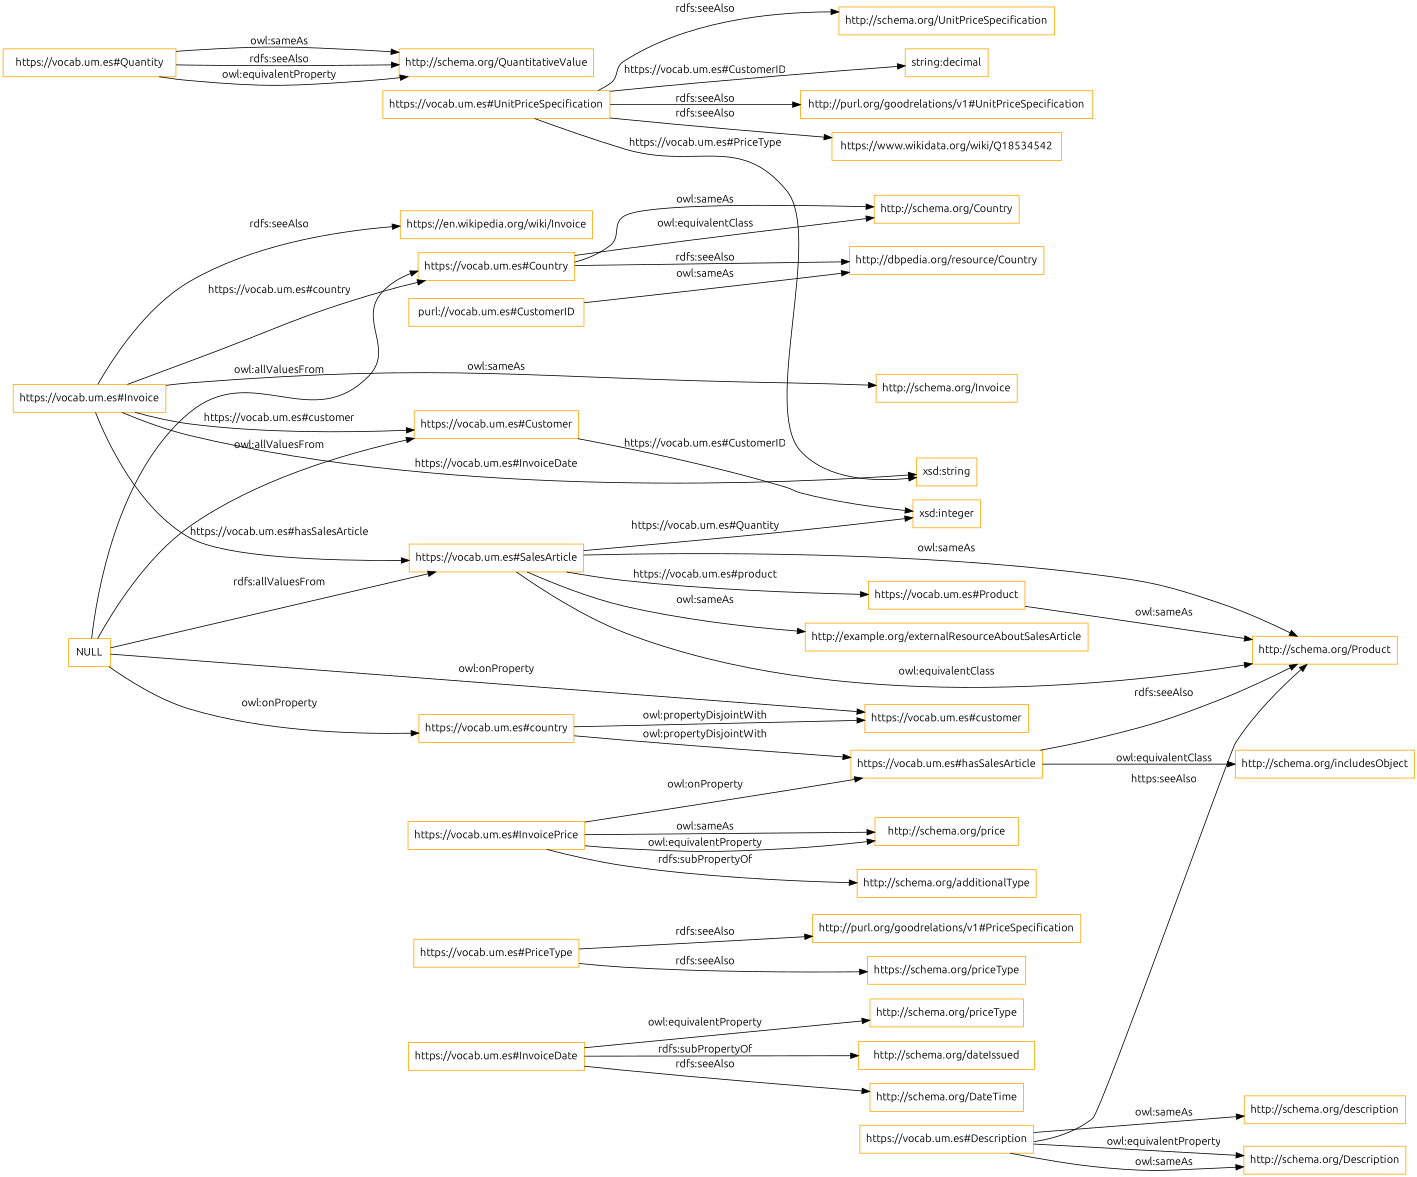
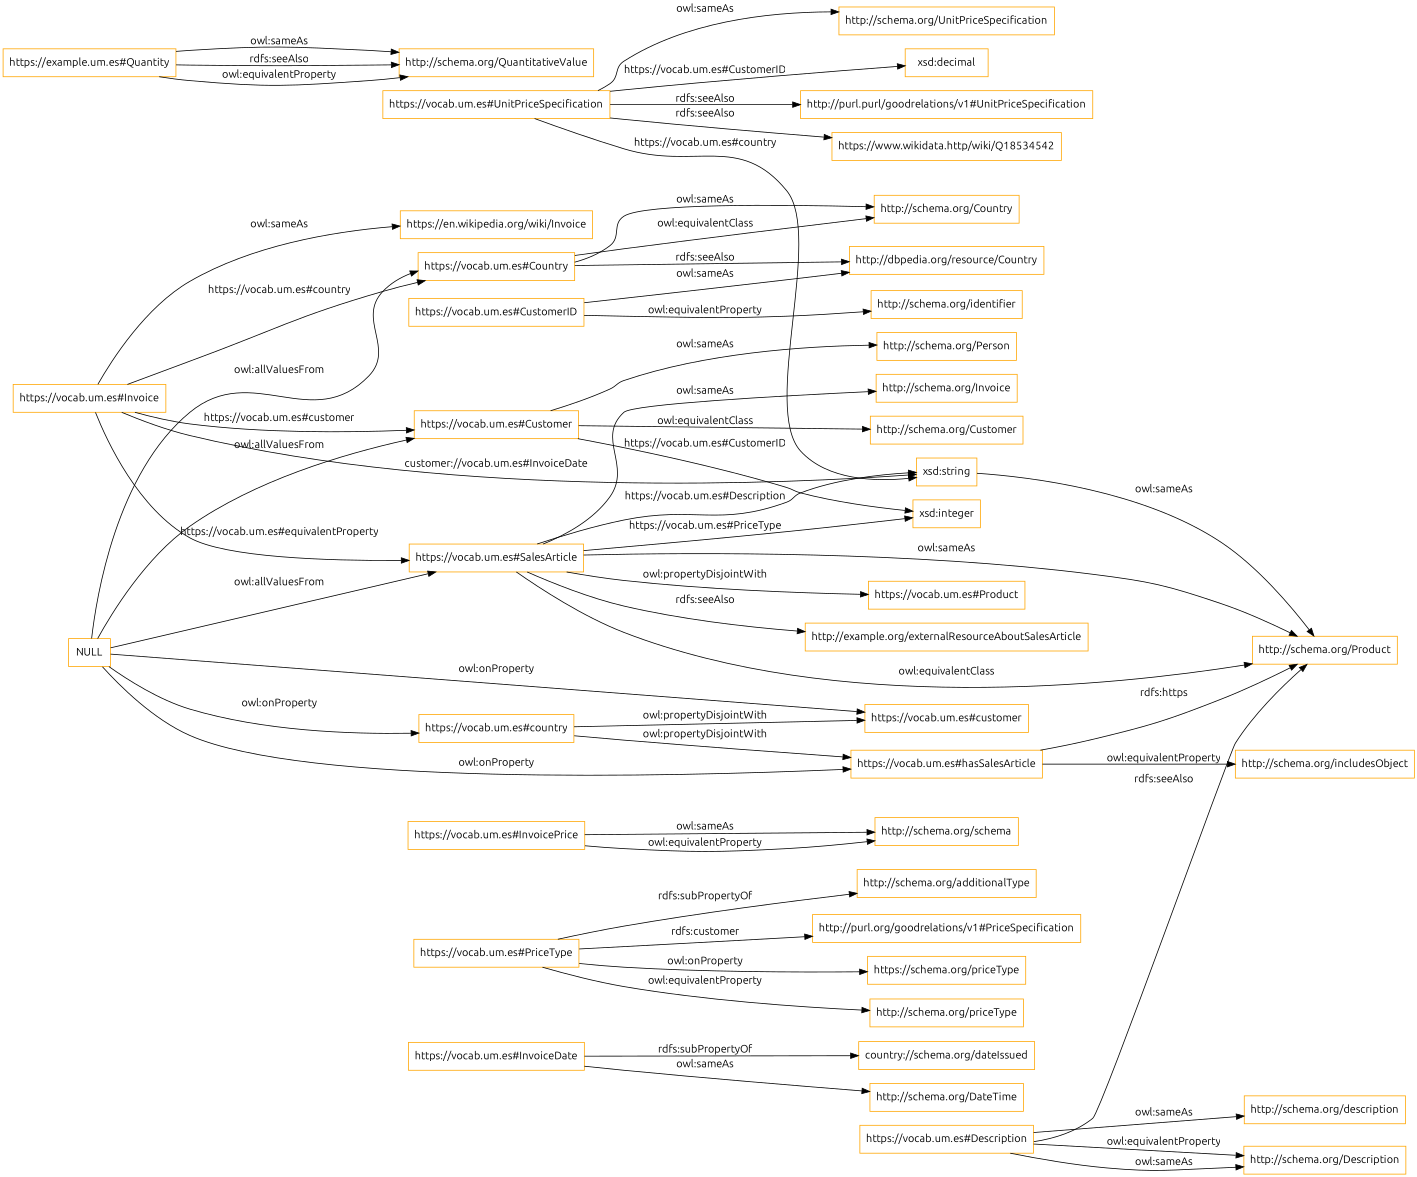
(705, 9) -> (705, 9)
(90, 63) -> (90, 63)
(947, 63) -> (947, 63)
(947, 105) -> (947, 105)
(705, 143) -> (705, 143)
(947, 146) -> (947, 146)
(279, 224) -> (279, 224)
none -> (947, 305)
(496, 312) -> (496, 312)
none -> (947, 346)
(517, 374) -> (660, 406)
none -> (947, 430)
(496, 464) -> (496, 464)
none -> (724, 515)
(705, 526) -> (705, 526)
(279, 532) -> (279, 532)
(705, 575) -> (705, 575)
(279, 582) -> (279, 582)
(705, 600) -> (705, 600)
(1135, 622) -> (1163, 512)
(1164, 693) -> (1164, 693)
(1164, 758) -> (1164, 758)
(1164, 779) -> (1164, 779)
(720, 801) -> (459, 773)
(947, 832) -> (947, 832)
(697, 874) -> (703, 914)
(705, 932) -> (705, 932)
(705, 961) -> (705, 961)
(723, 1034) -> (701, 997)
(947, 1056) -> (947, 1056)
(705, 1064) -> (705, 1064)
